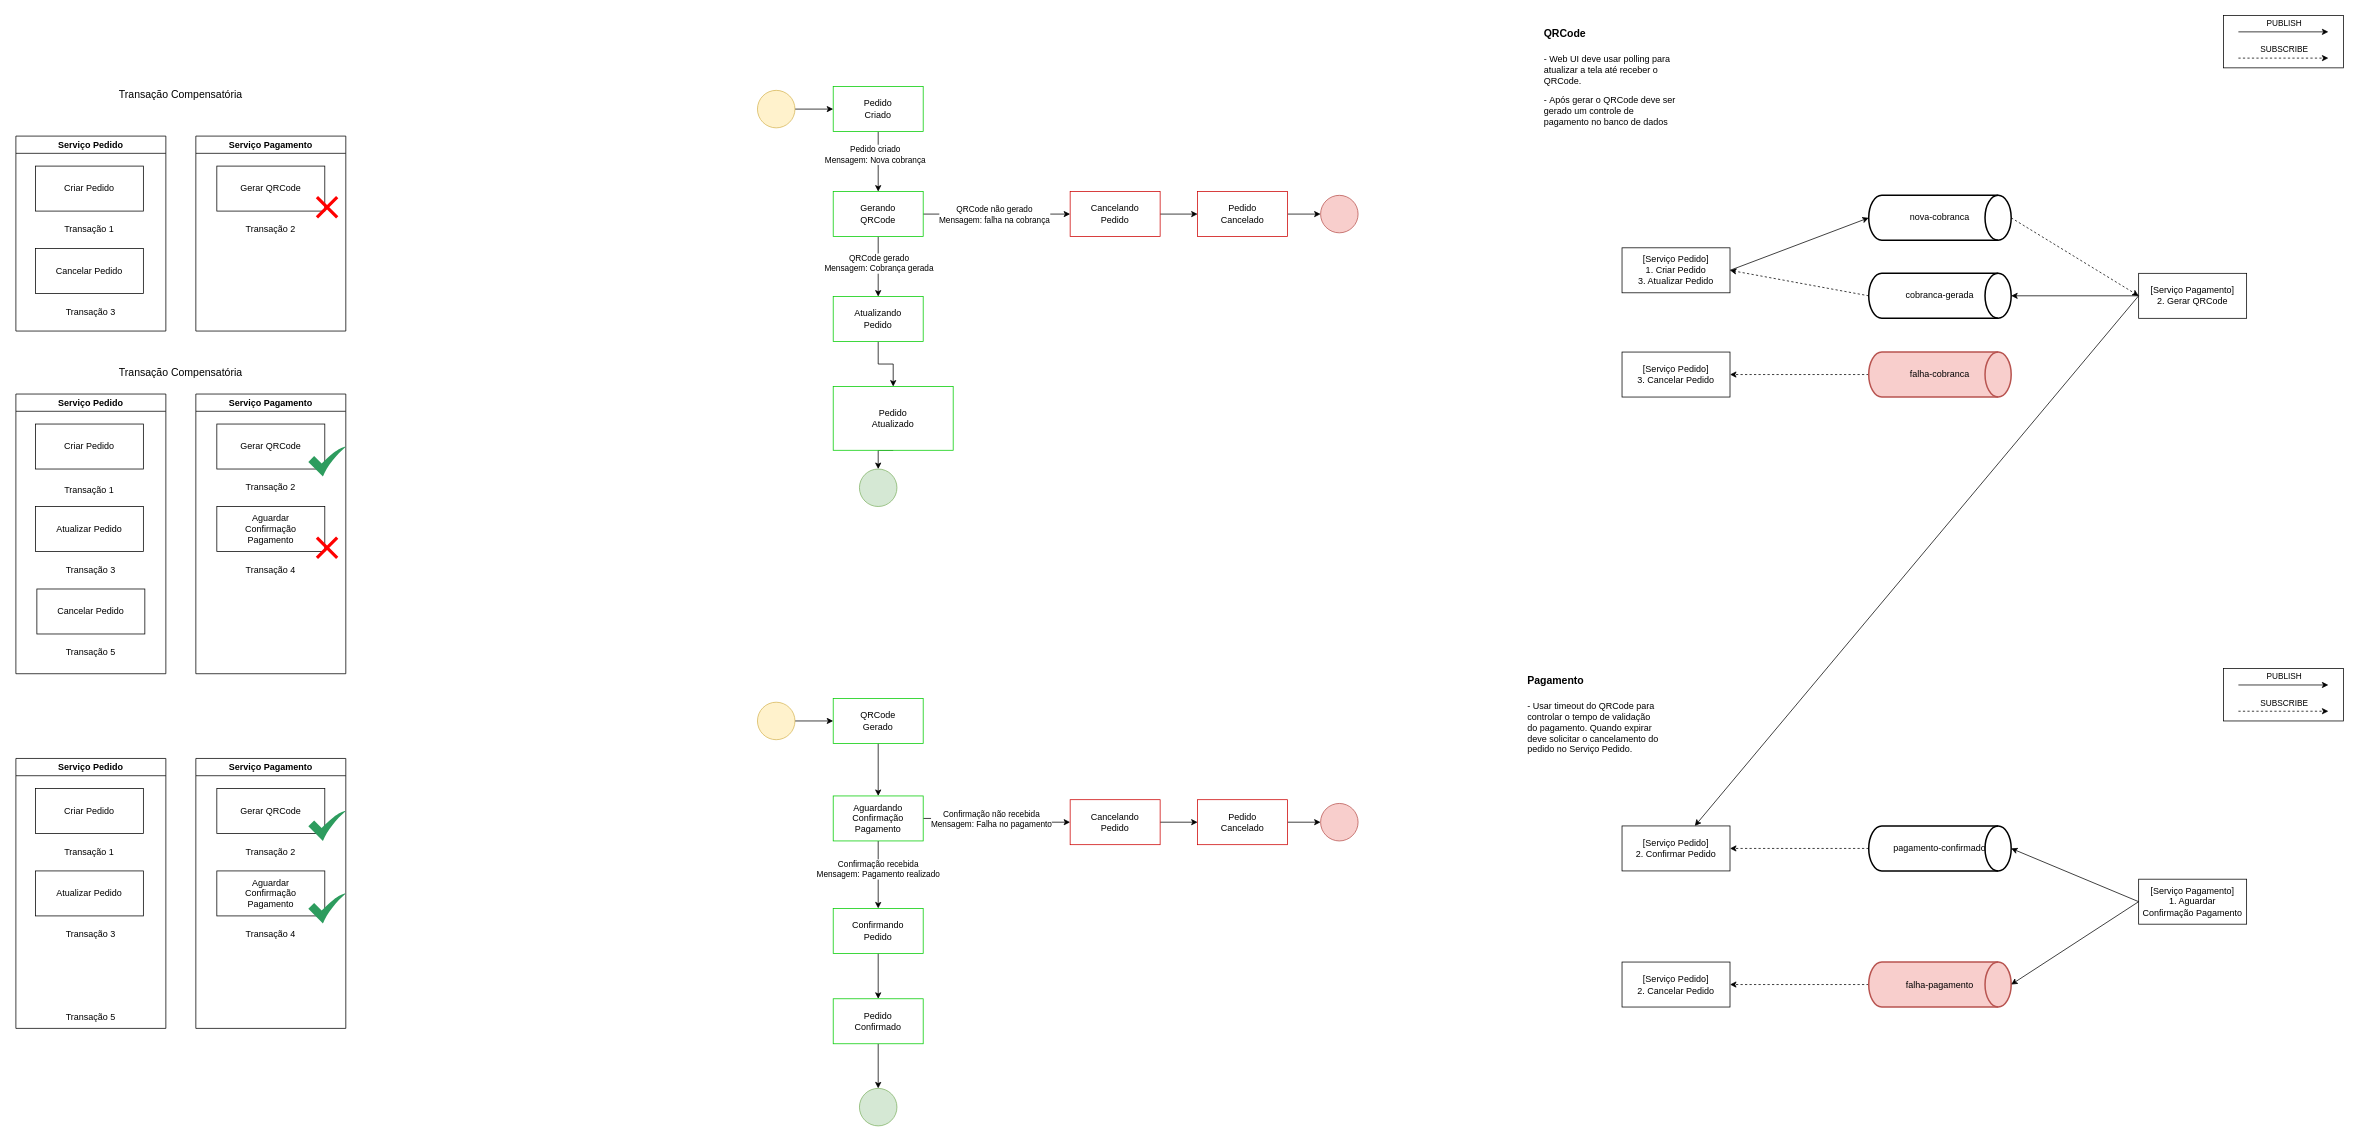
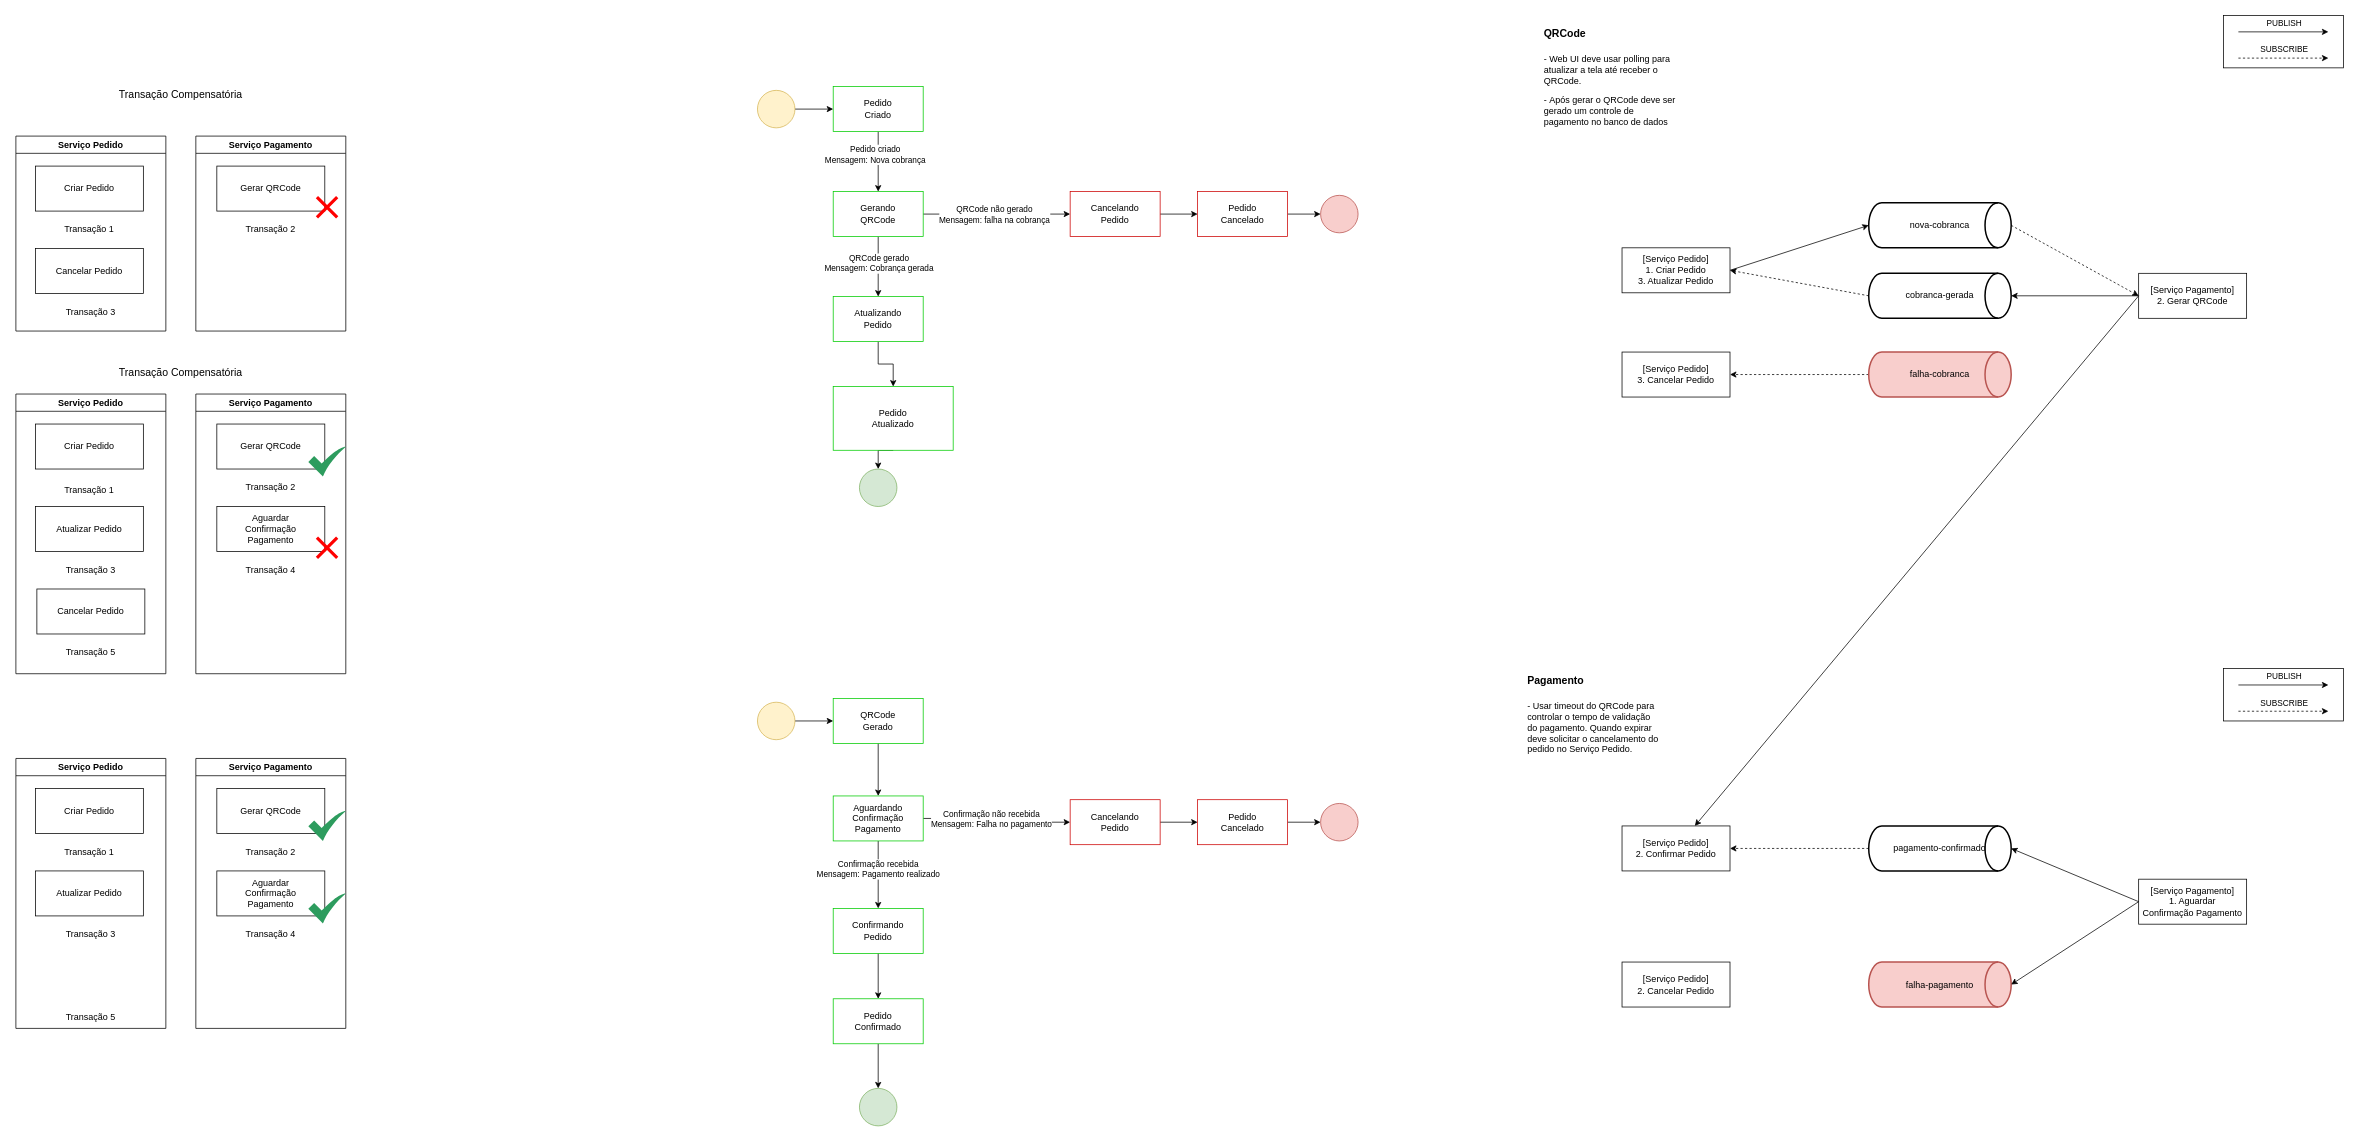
(1940, 218) -> (1940, 225)
(1802, 985) -> none
